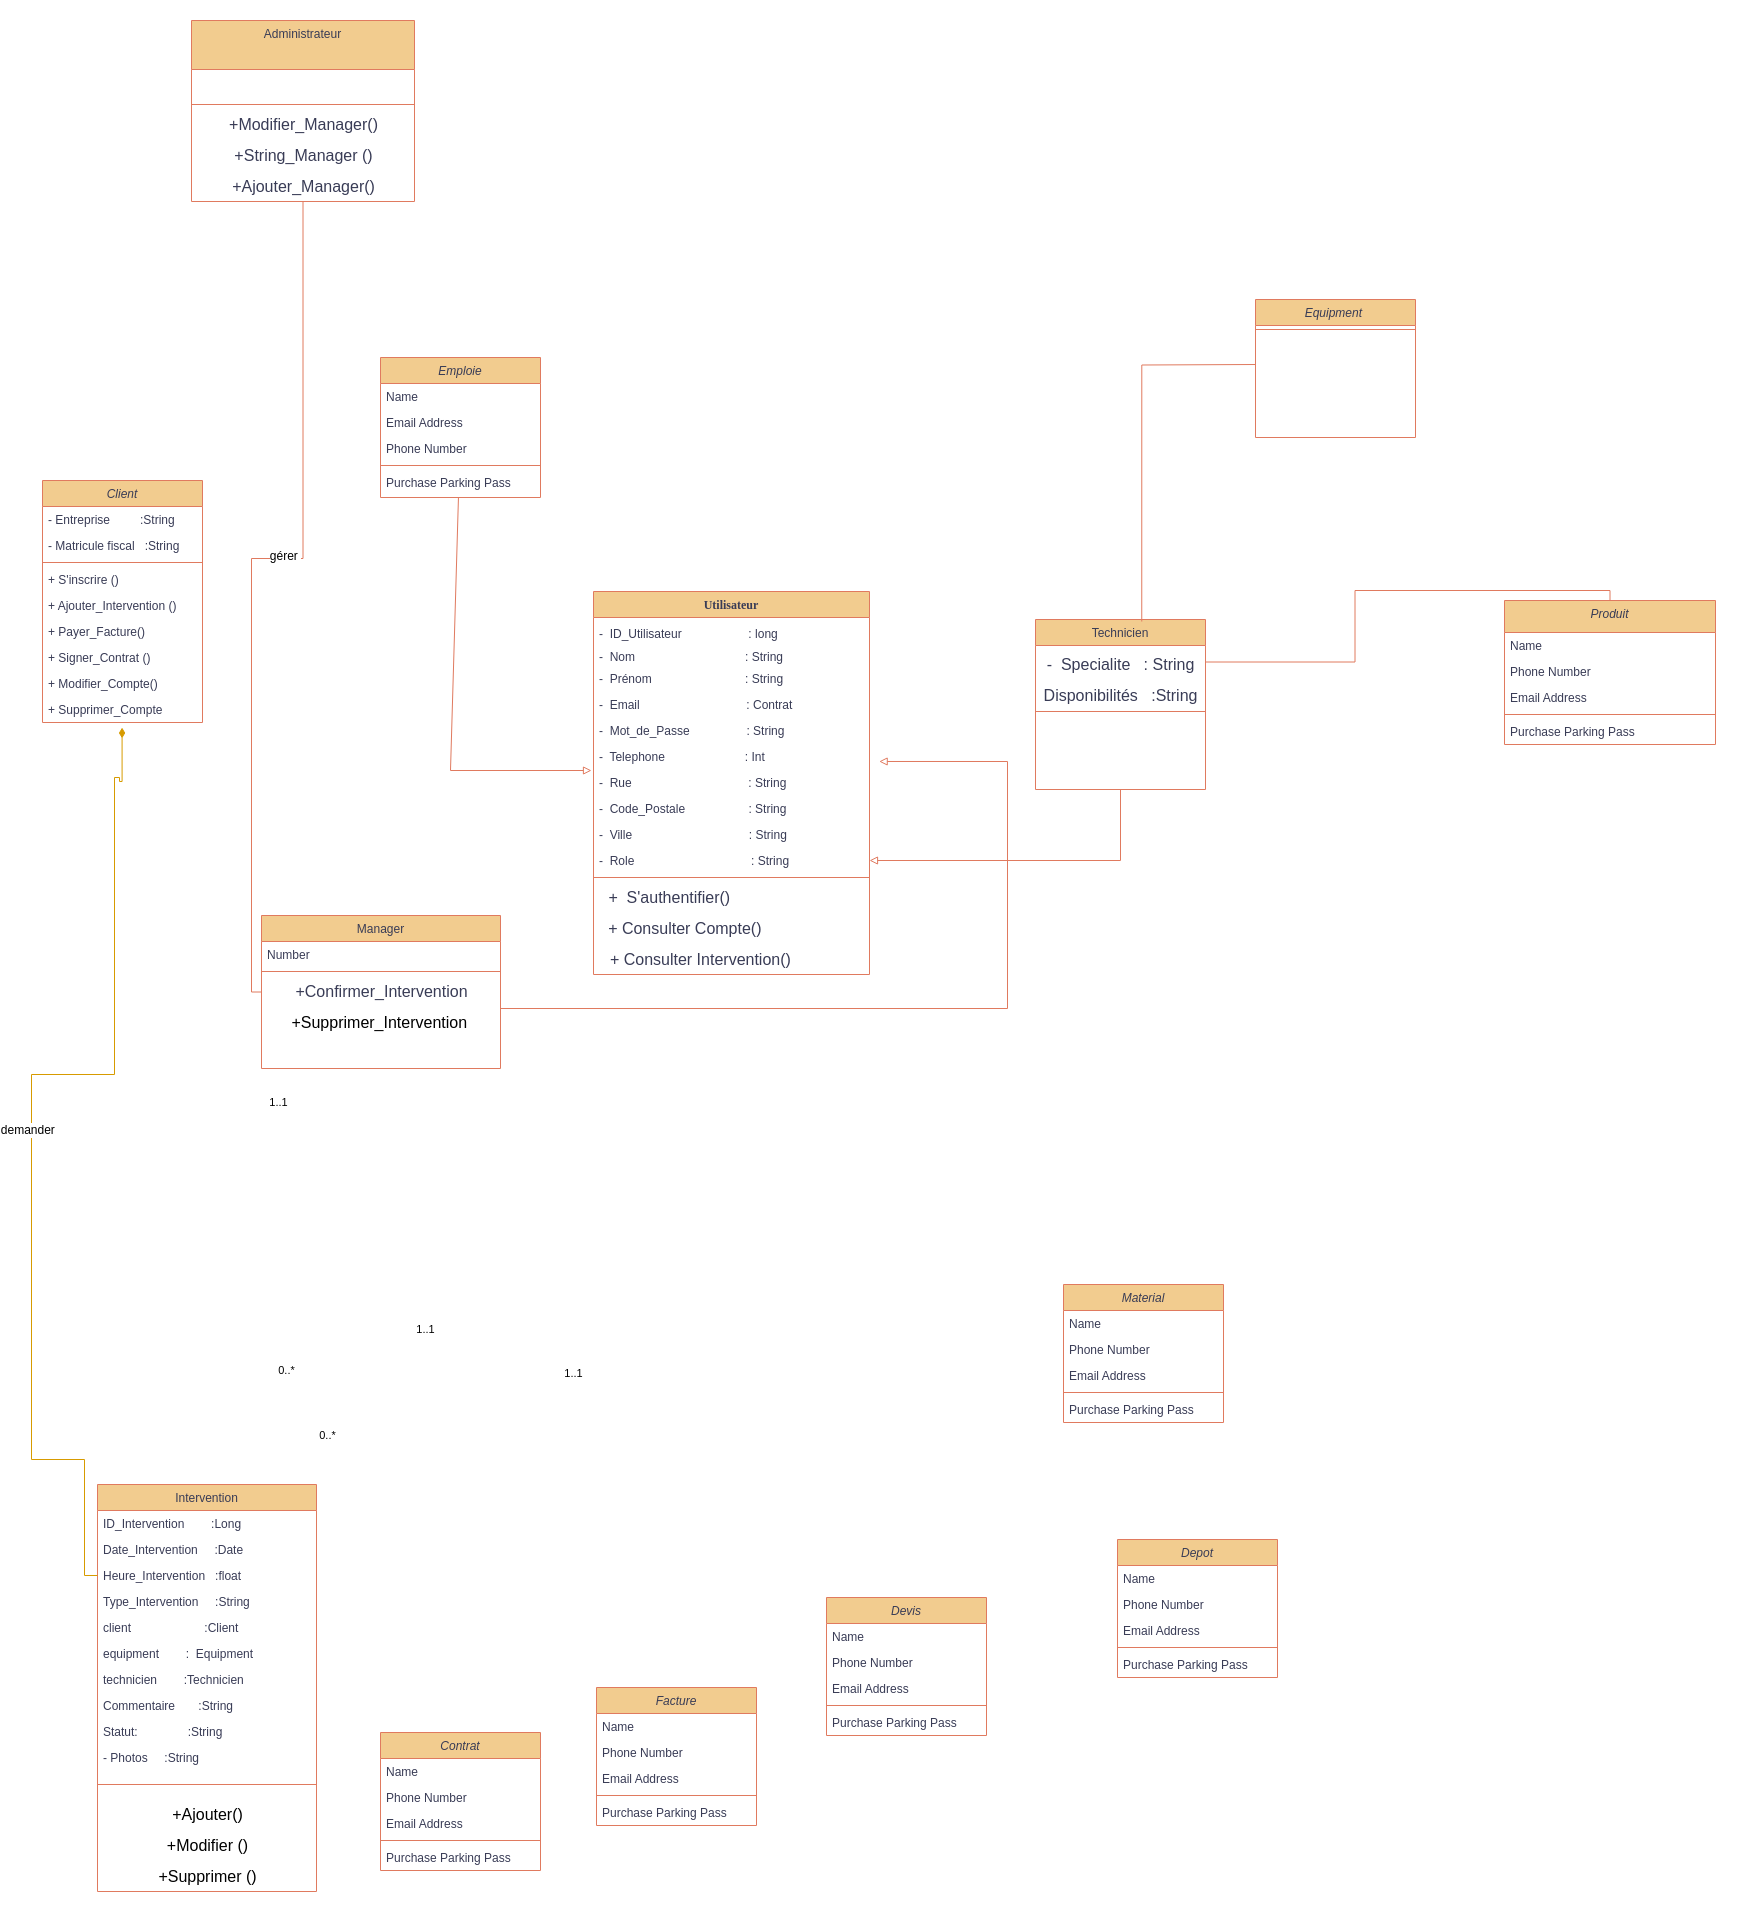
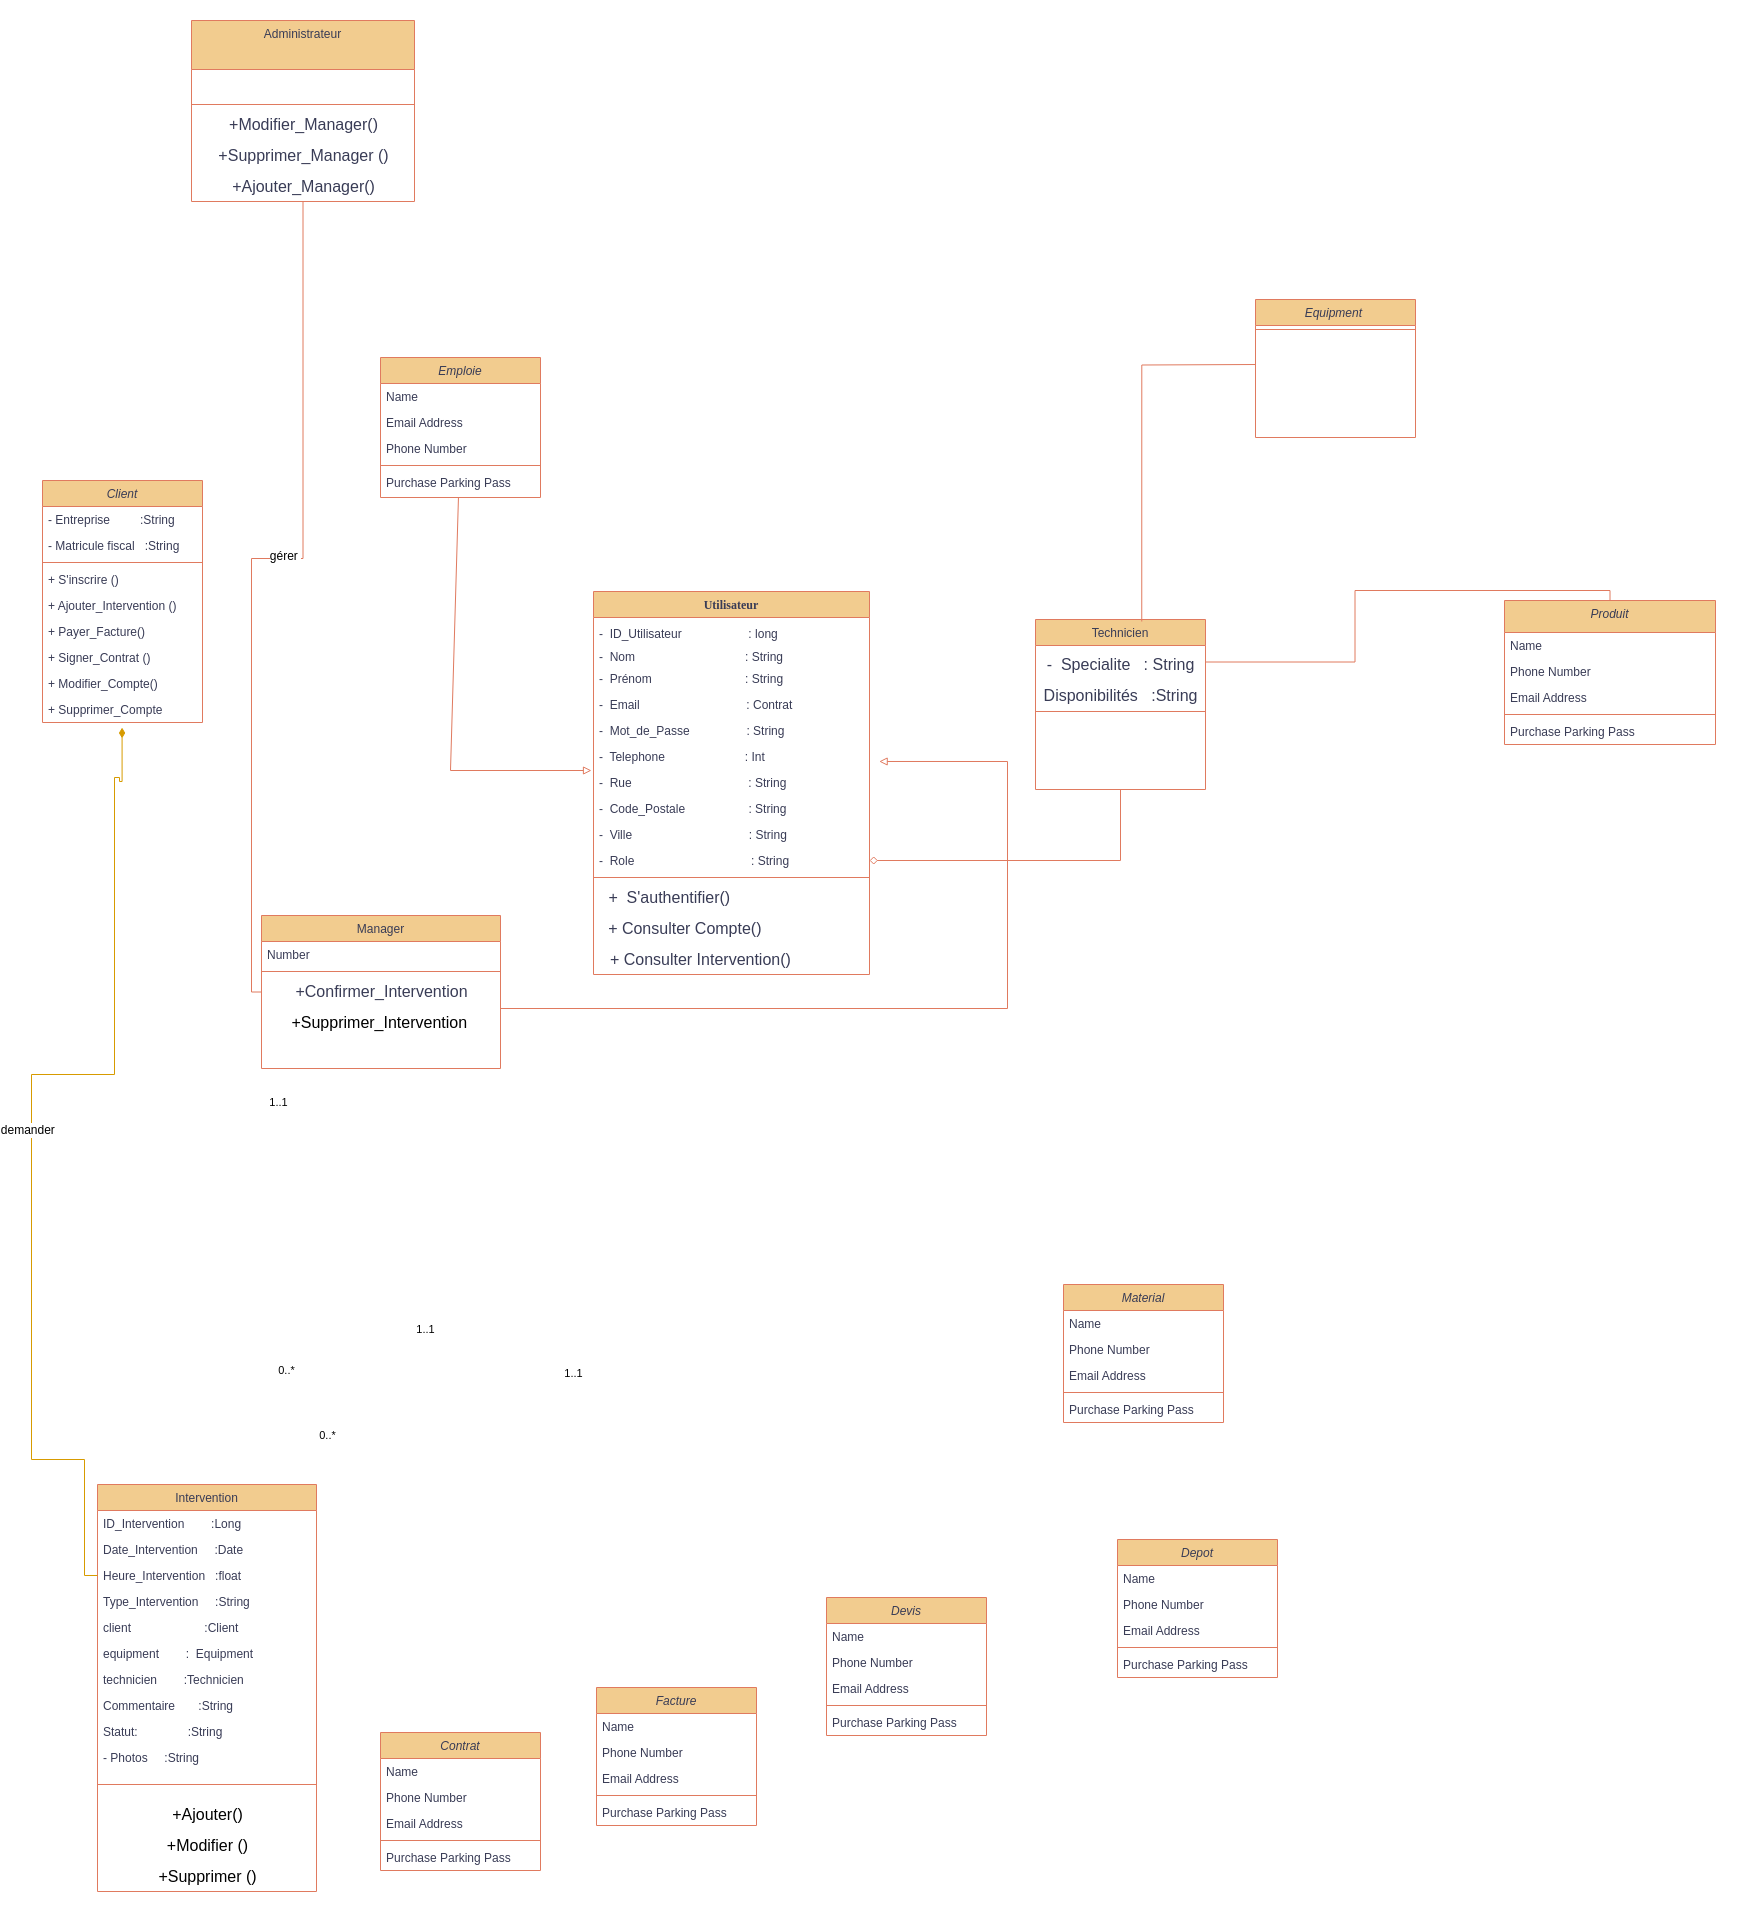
(304, 156) -> (304, 156)
(879, 861) -> (878, 861)
